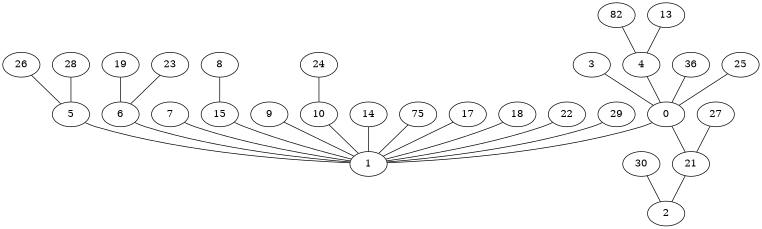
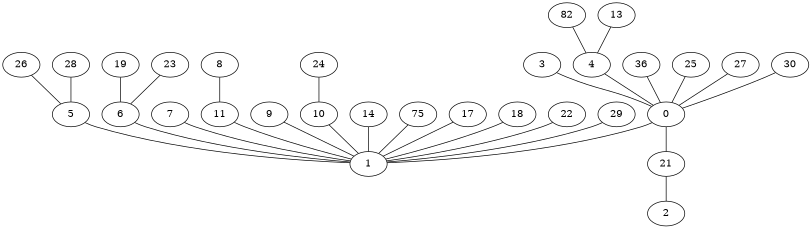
(220, 114) -> (220, 114)
(703, 139) -> (703, 90)
(654, 189) -> (729, 91)
